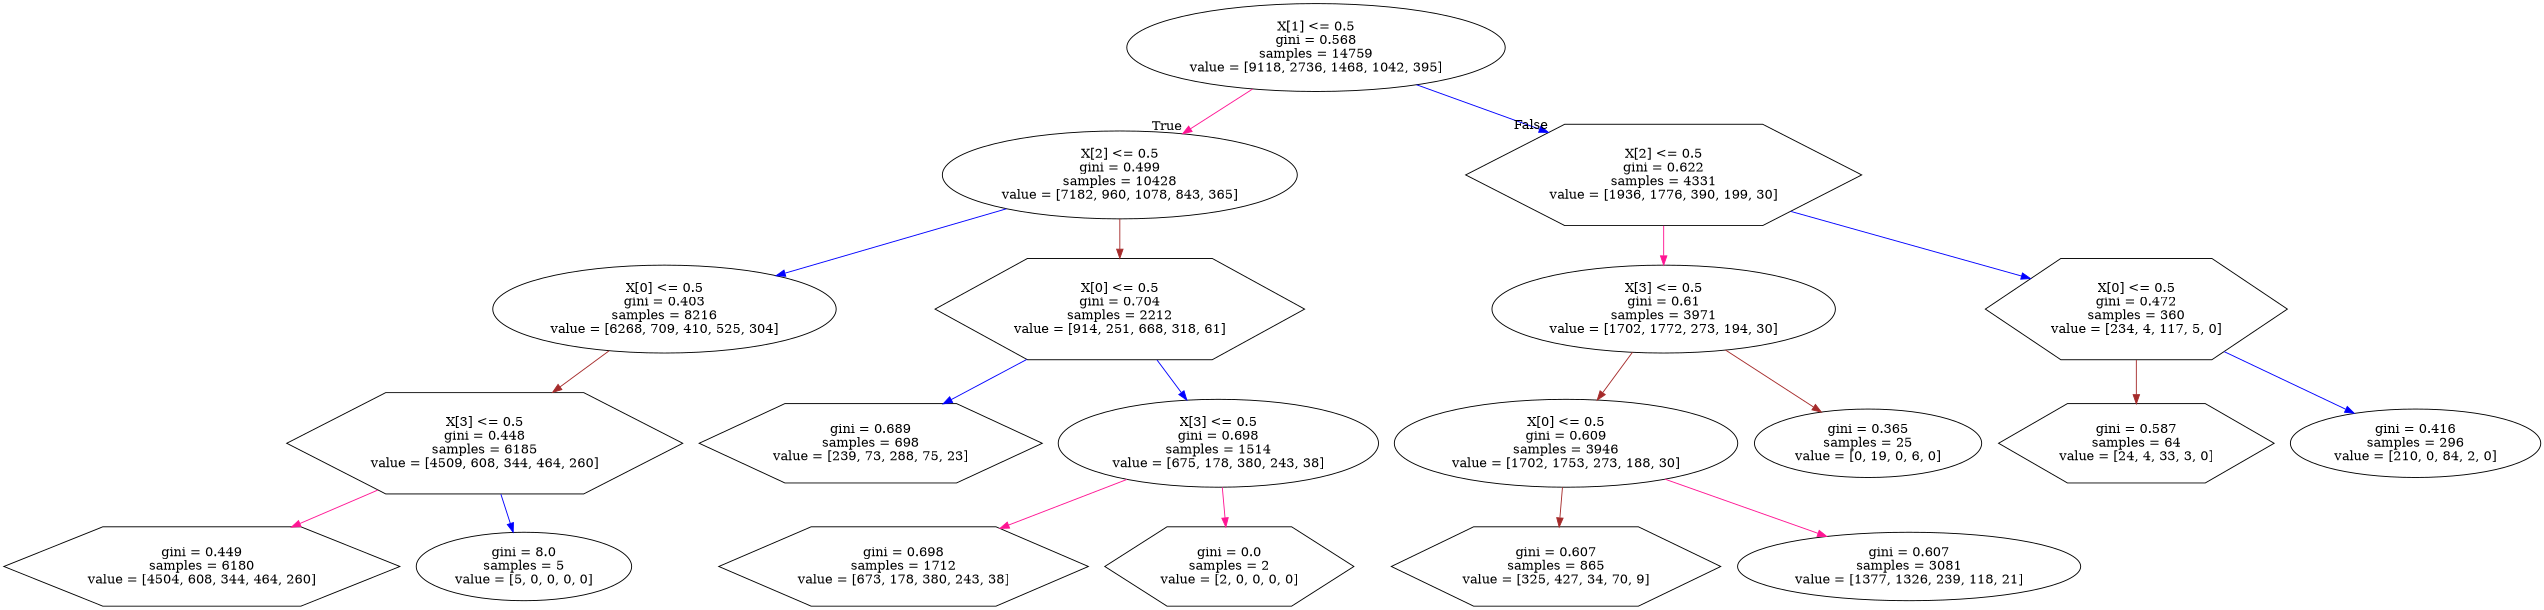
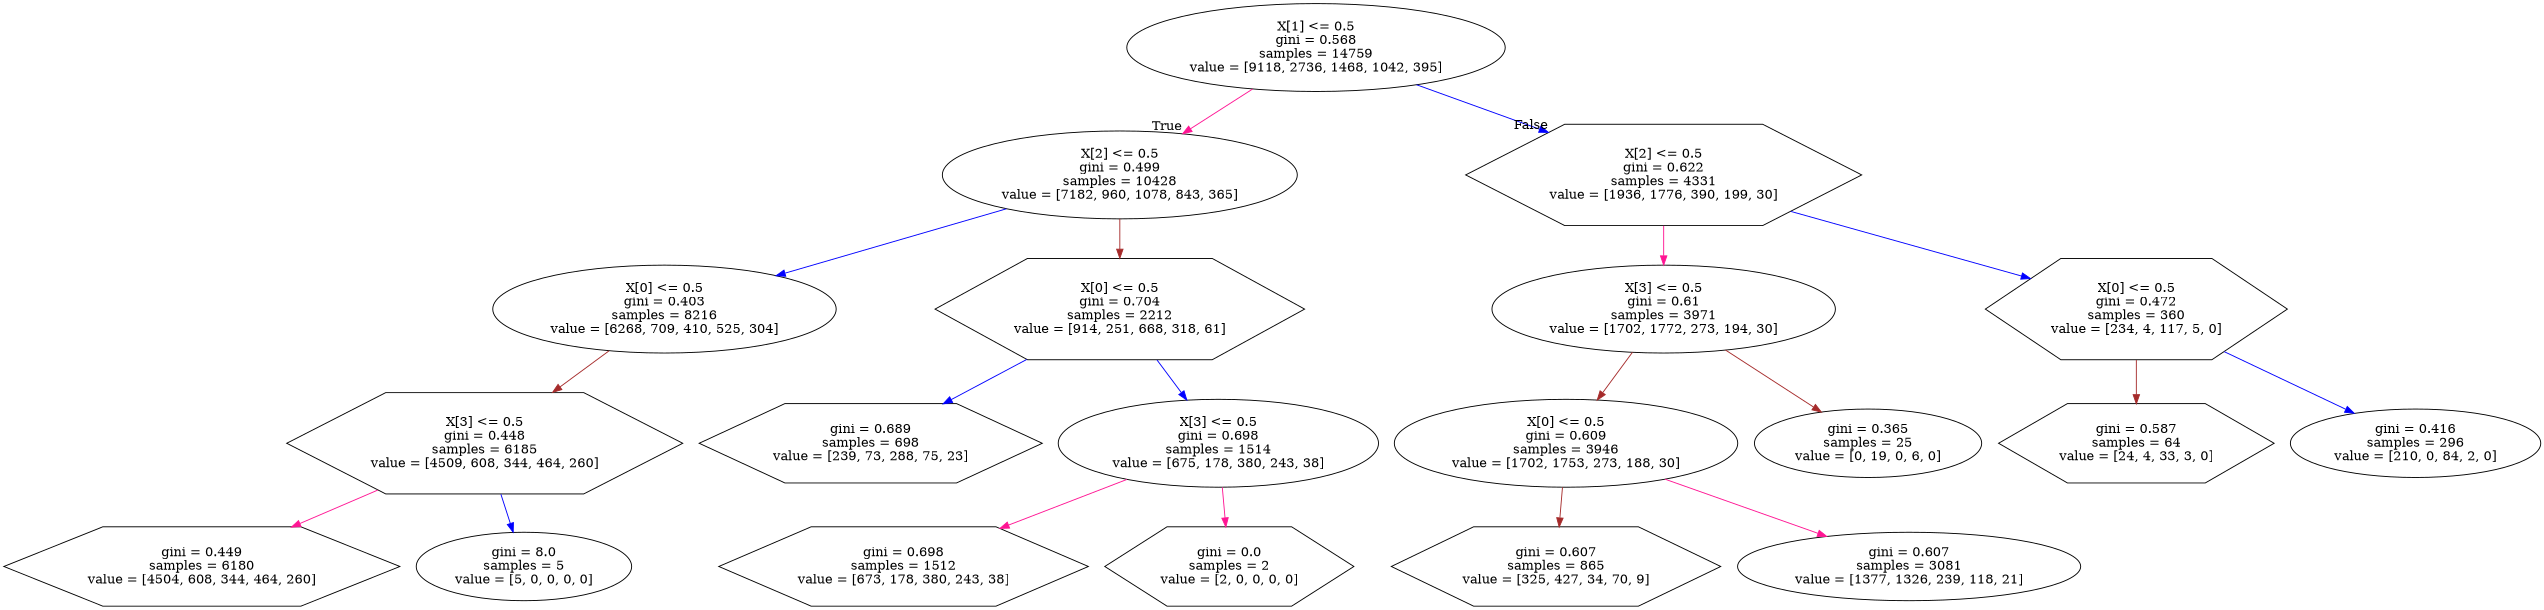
(904, 566) -> (904, 566)
